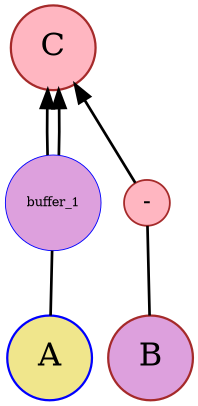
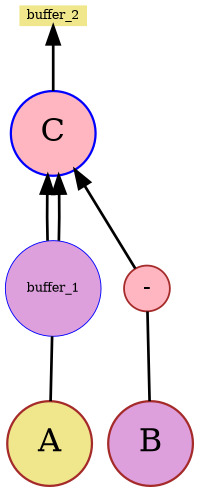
none -> (53, 16)
(53, 48) -> (53, 133)
(50, 358) -> (50, 444)
